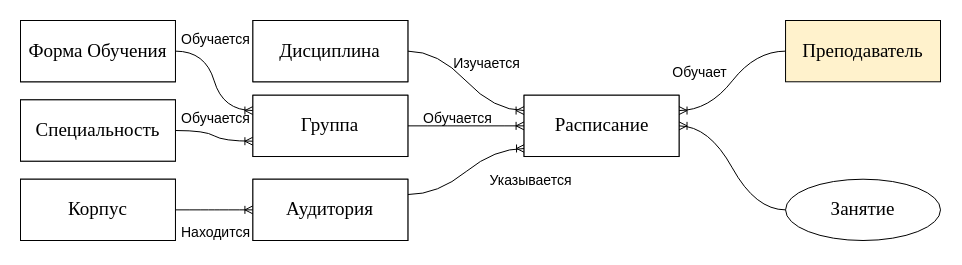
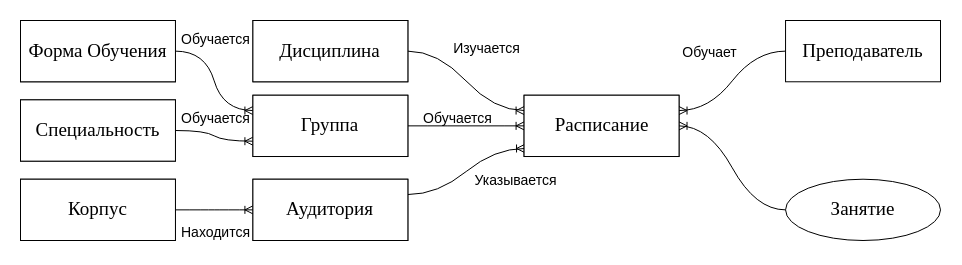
(863, 51) -> (863, 51)
(487, 63) -> (487, 48)
(699, 72) -> (709, 52)
(531, 180) -> (516, 180)
